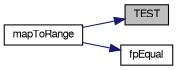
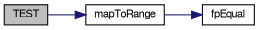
(99, 24) -> (62, 15)
